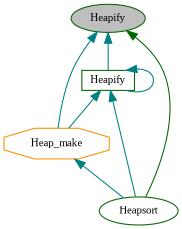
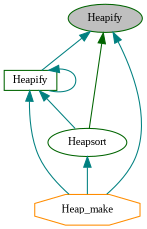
(103, 182) -> (87, 181)
